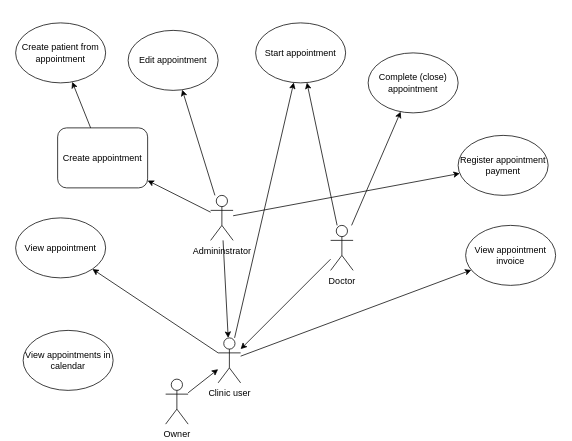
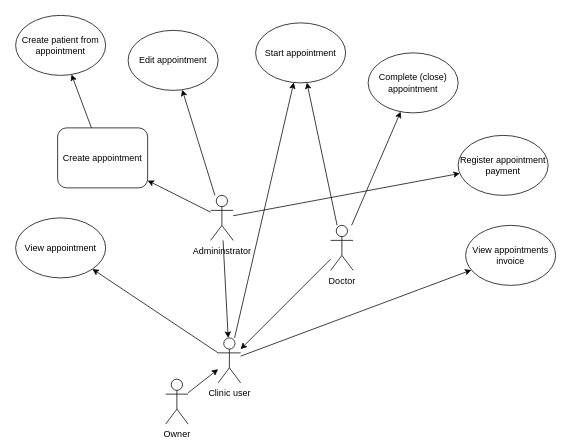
(60, 53) -> (60, 45)
(510, 255) -> (510, 255)
(68, 360) -> none
